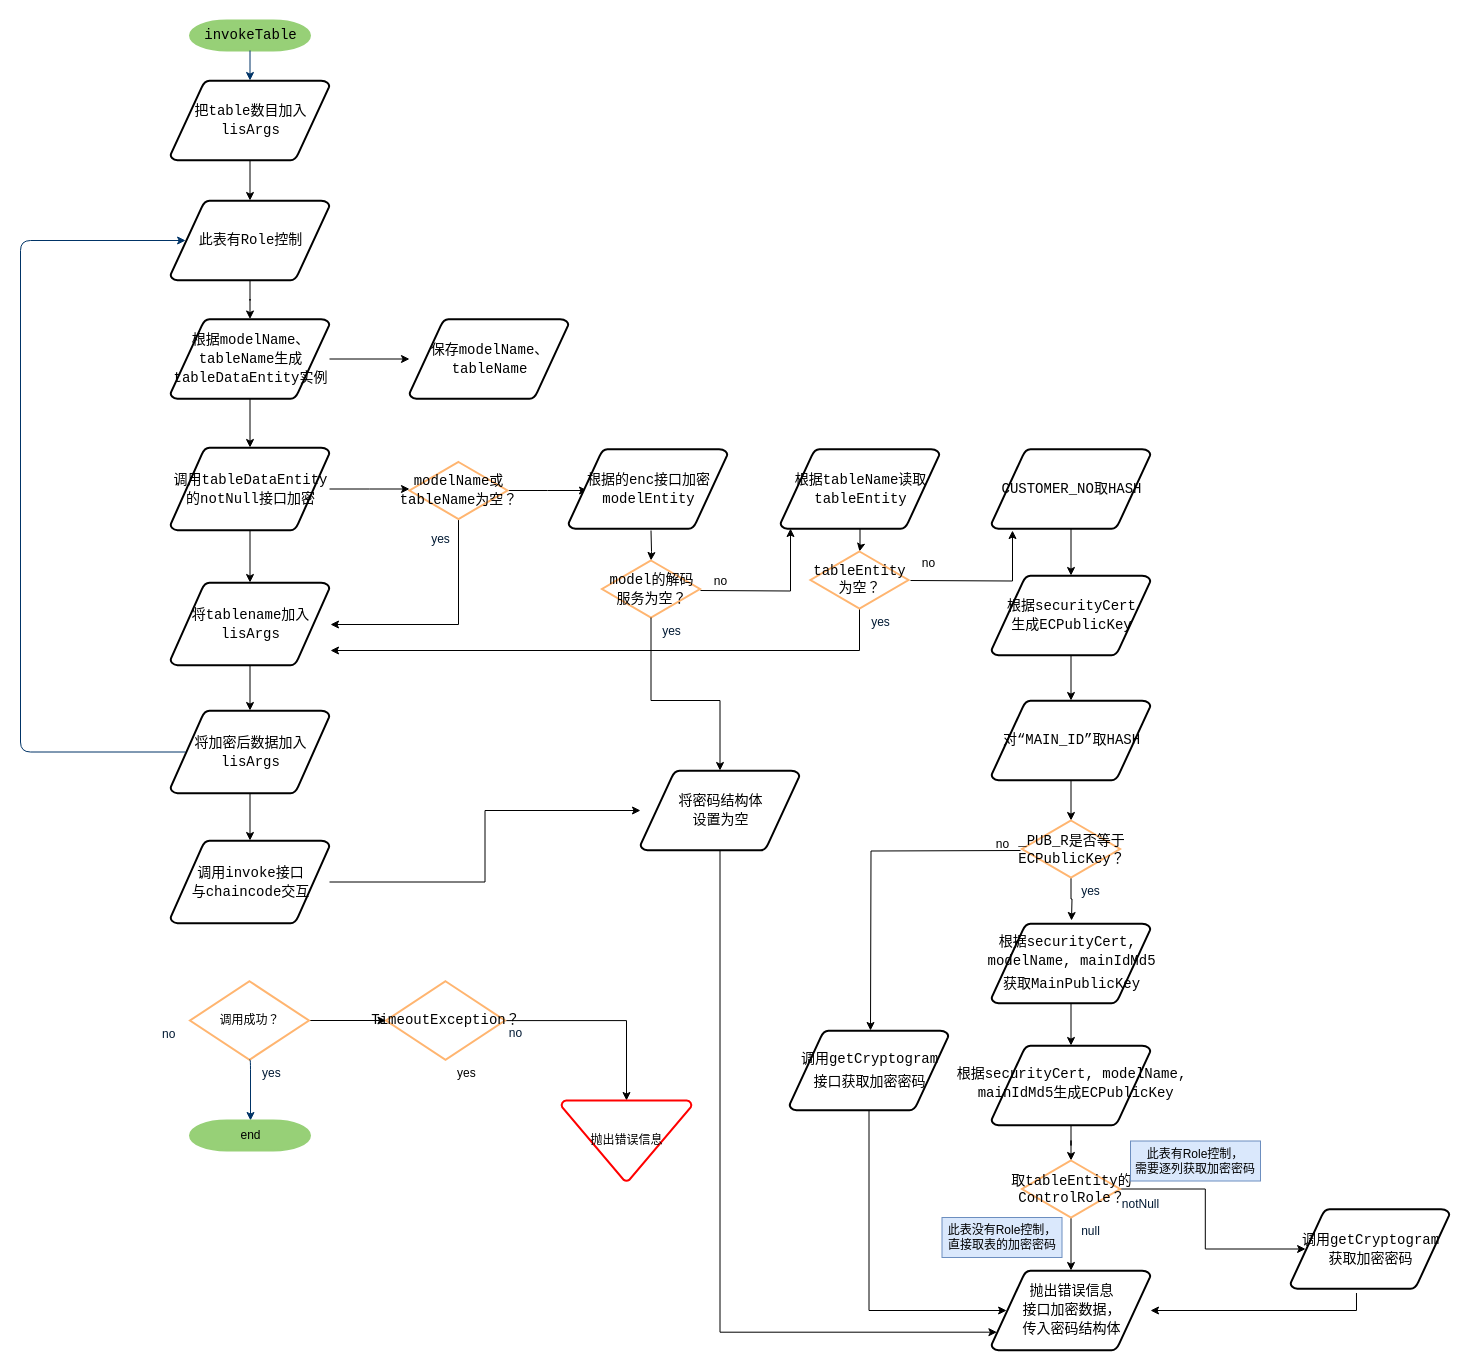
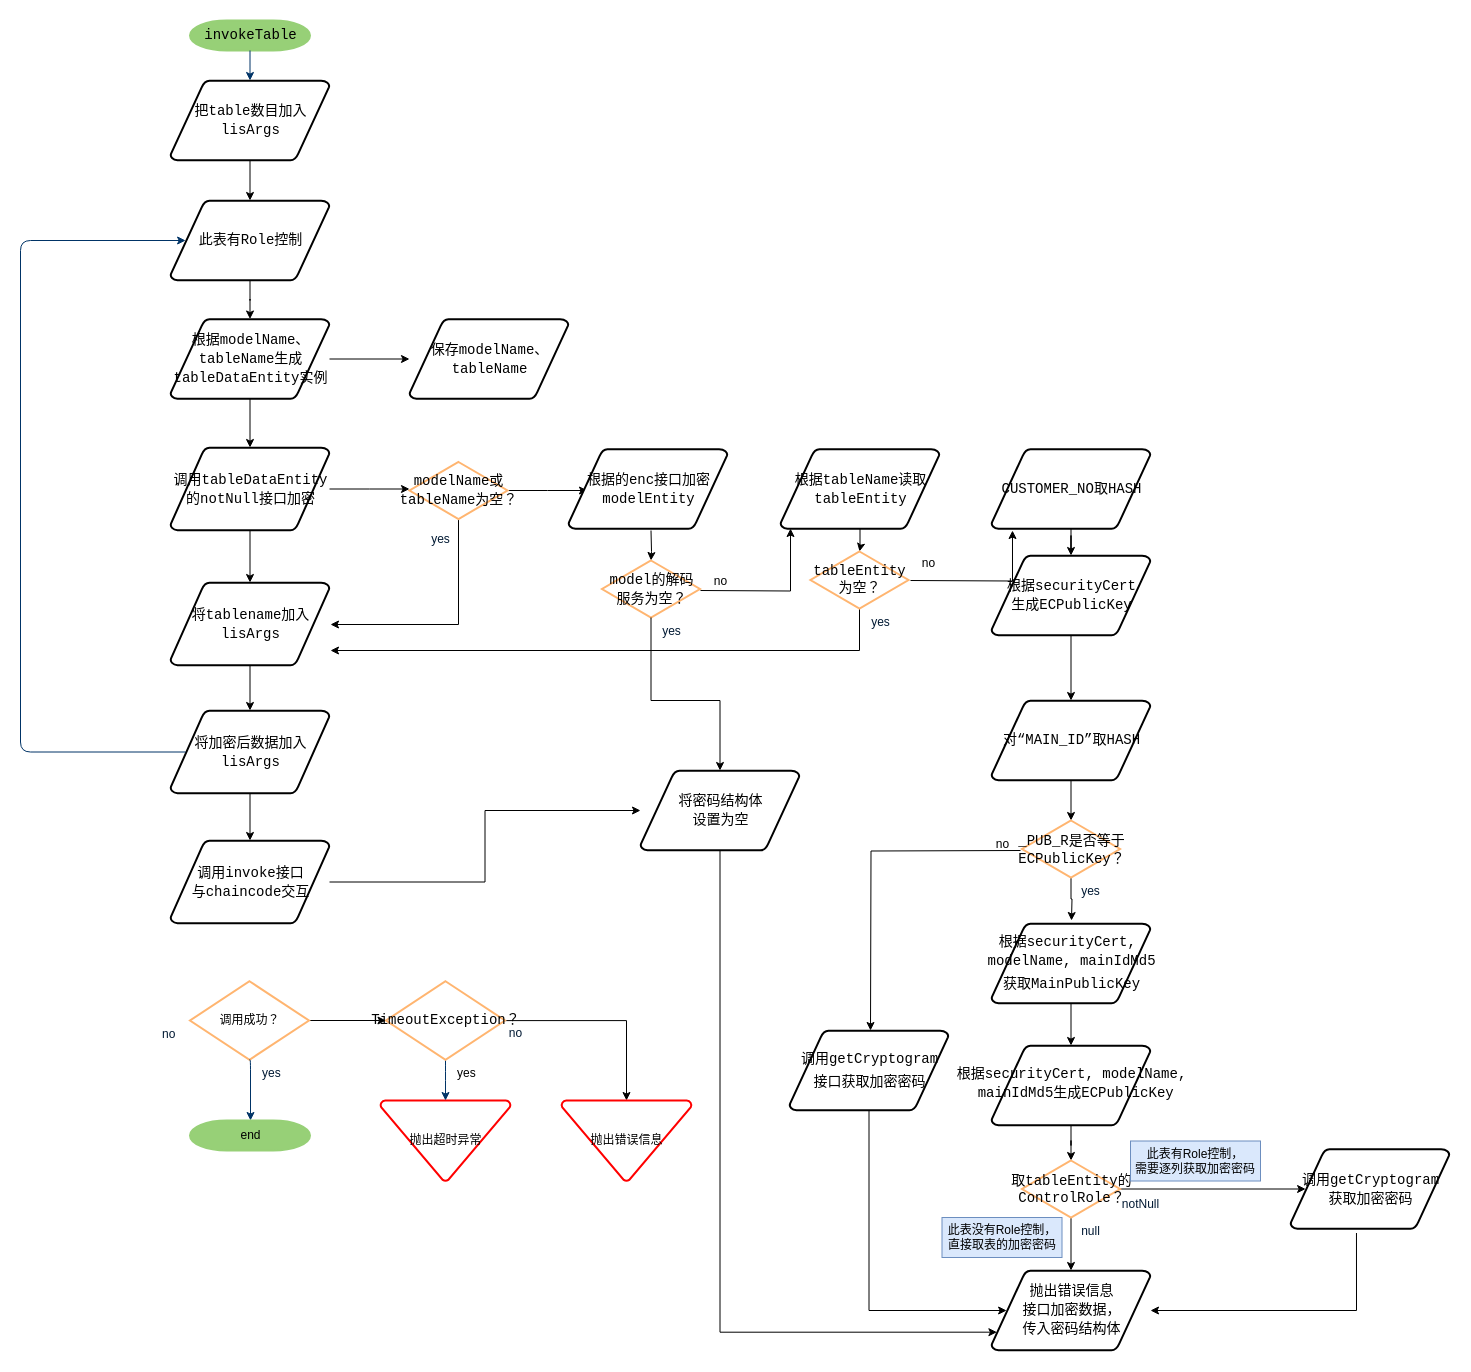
(1071, 616) -> (1071, 596)
none -> (446, 1079)
none -> (446, 1141)
(1370, 1249) -> (1370, 1189)
